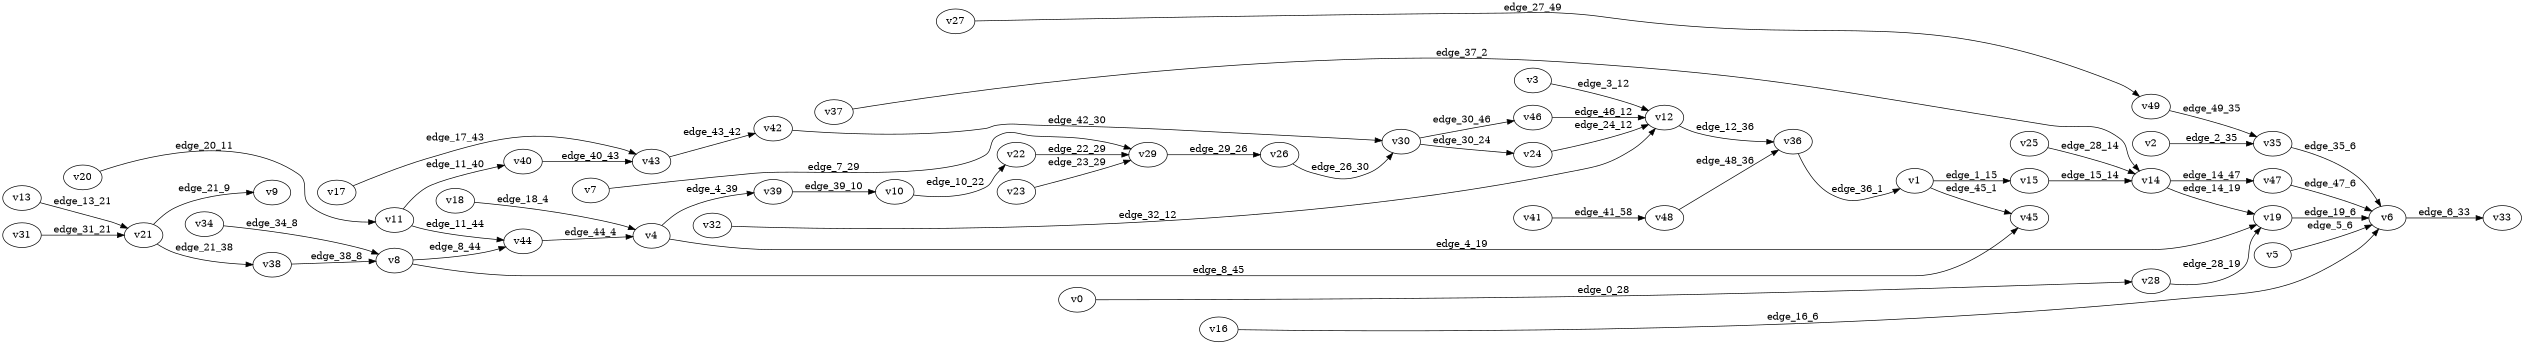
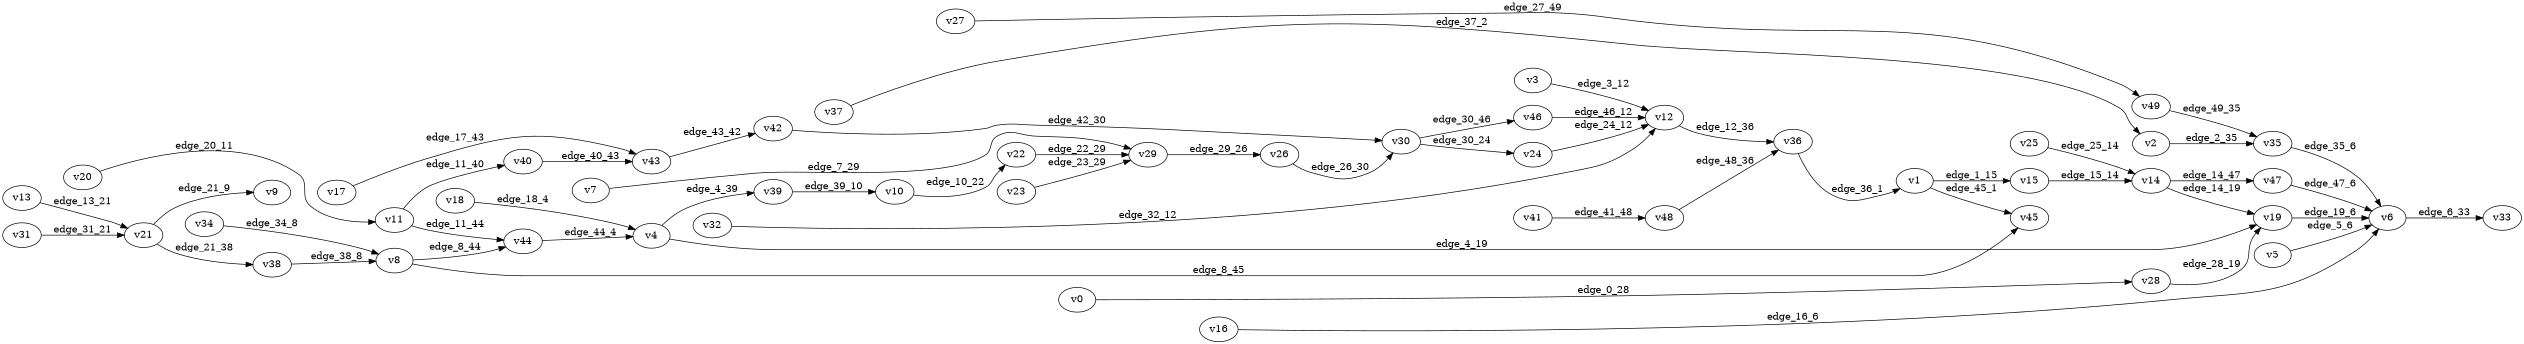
(1504, 60) -> (1497, 32)
(2090, 146) -> (2090, 146)
(1604, 213) -> (1604, 213)
